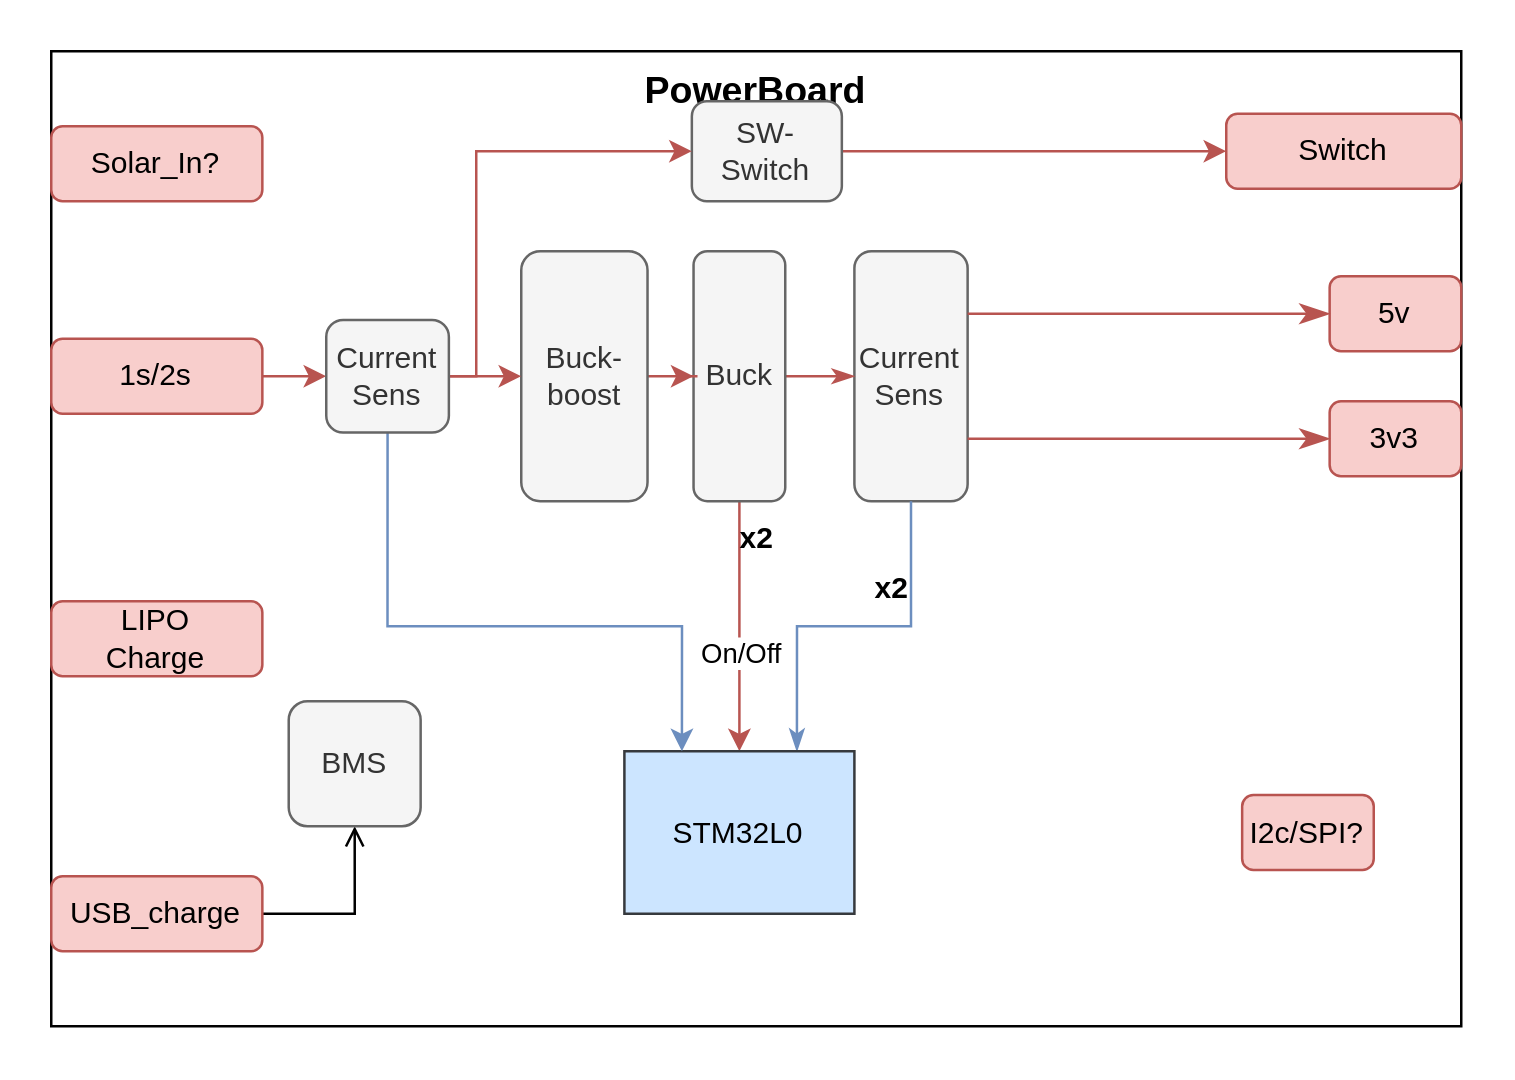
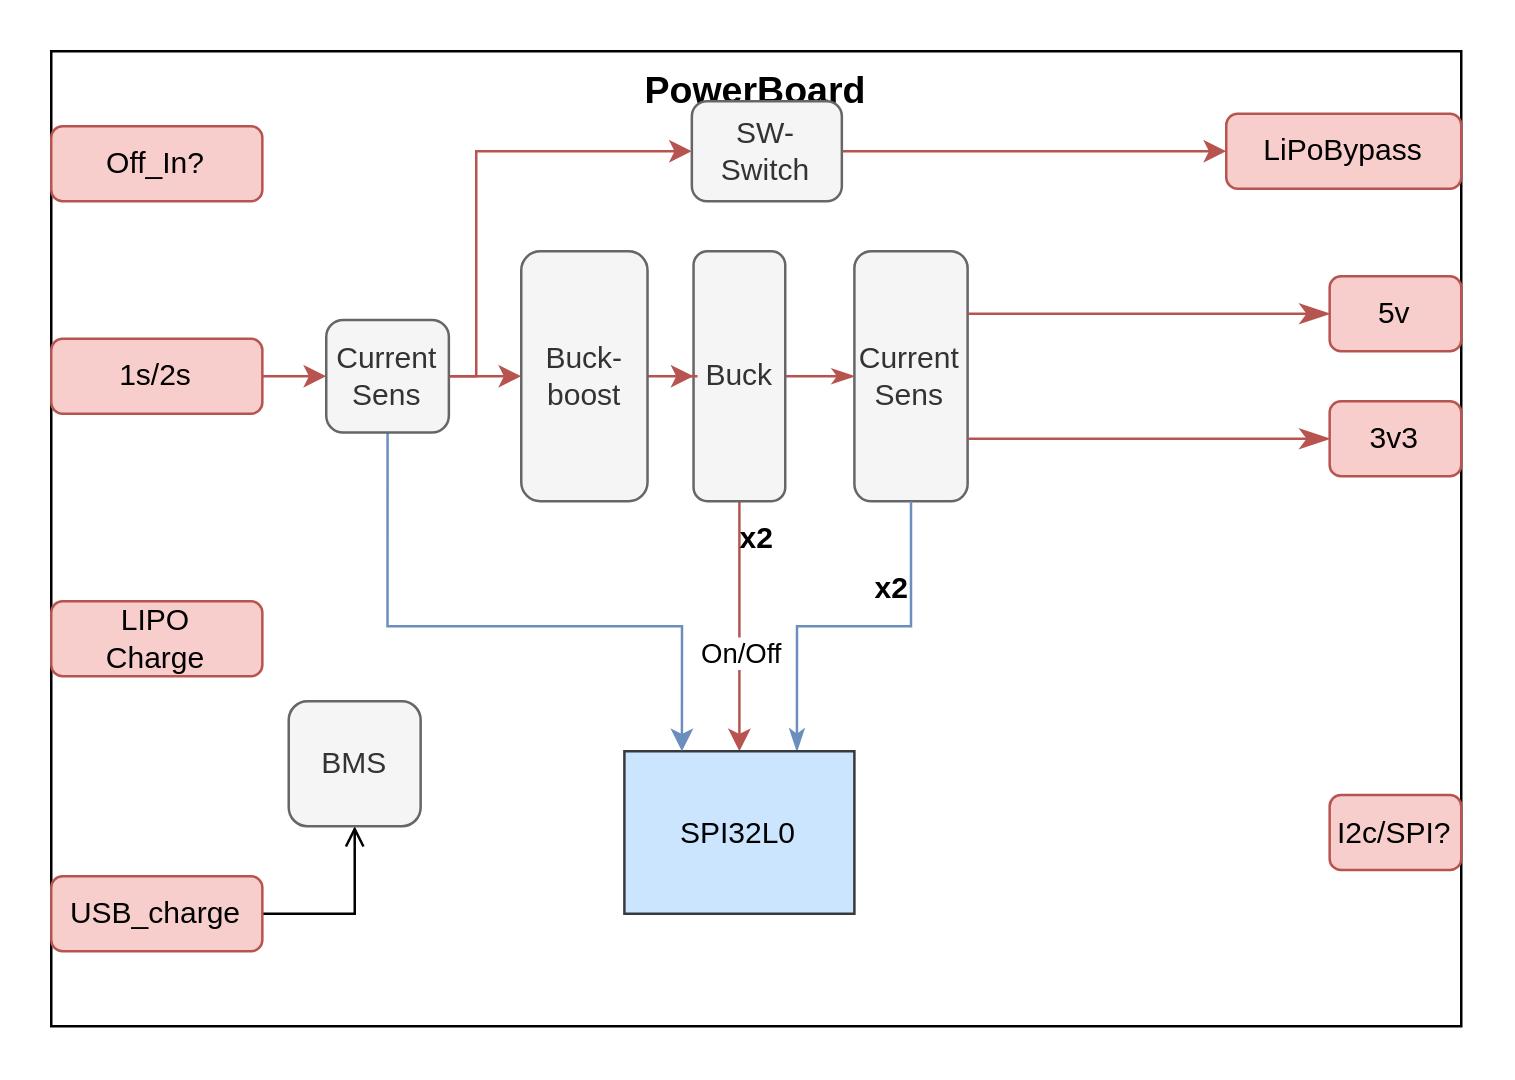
(1344, 151) -> (1344, 151)
(156, 164) -> (156, 164)
(1308, 833) -> (1395, 833)
(739, 834) -> (739, 834)
